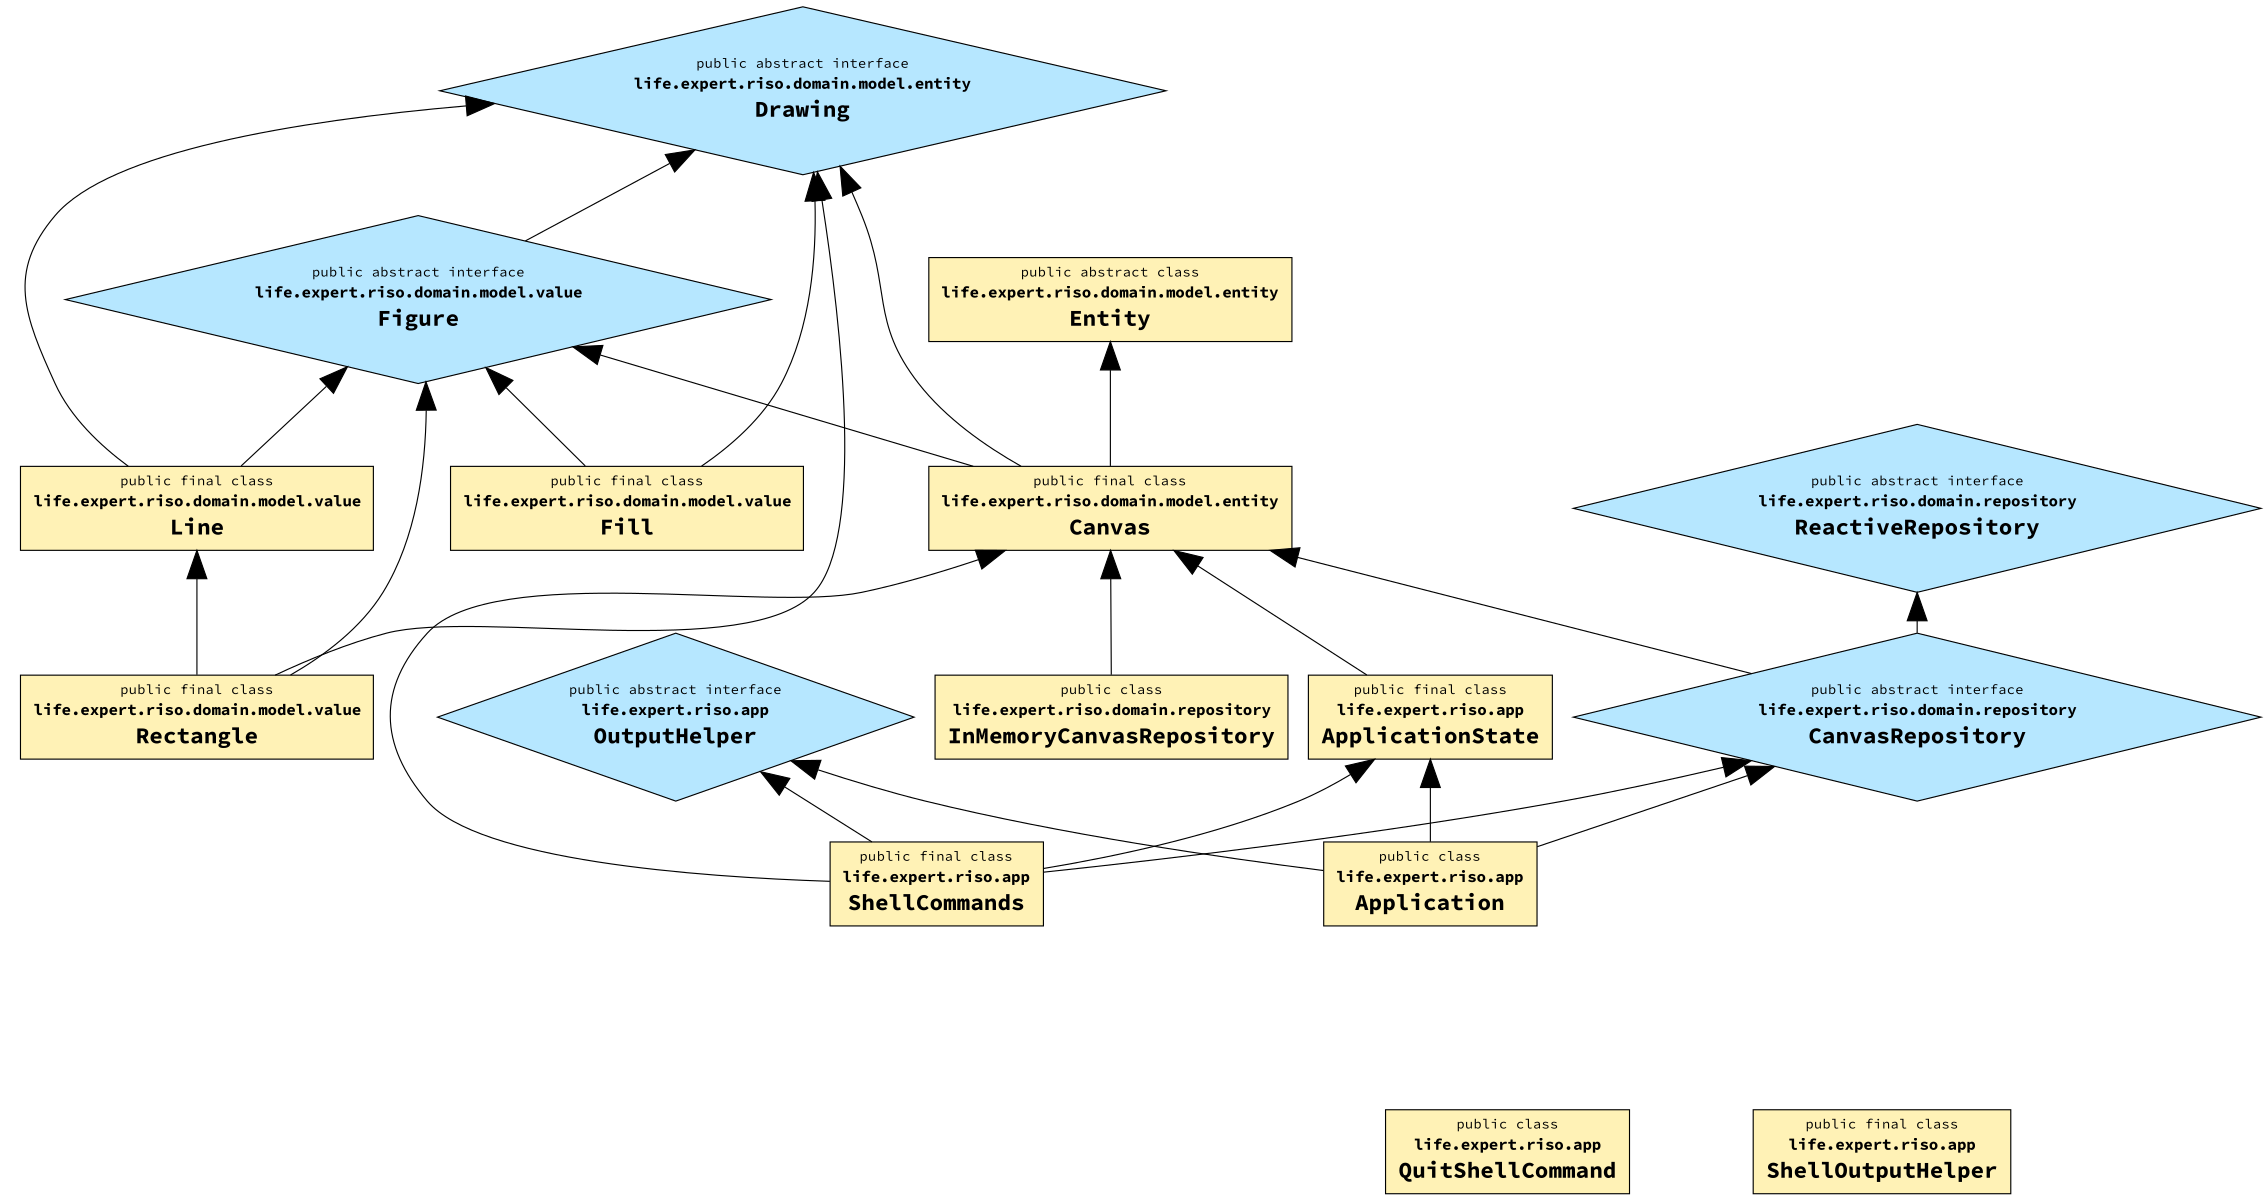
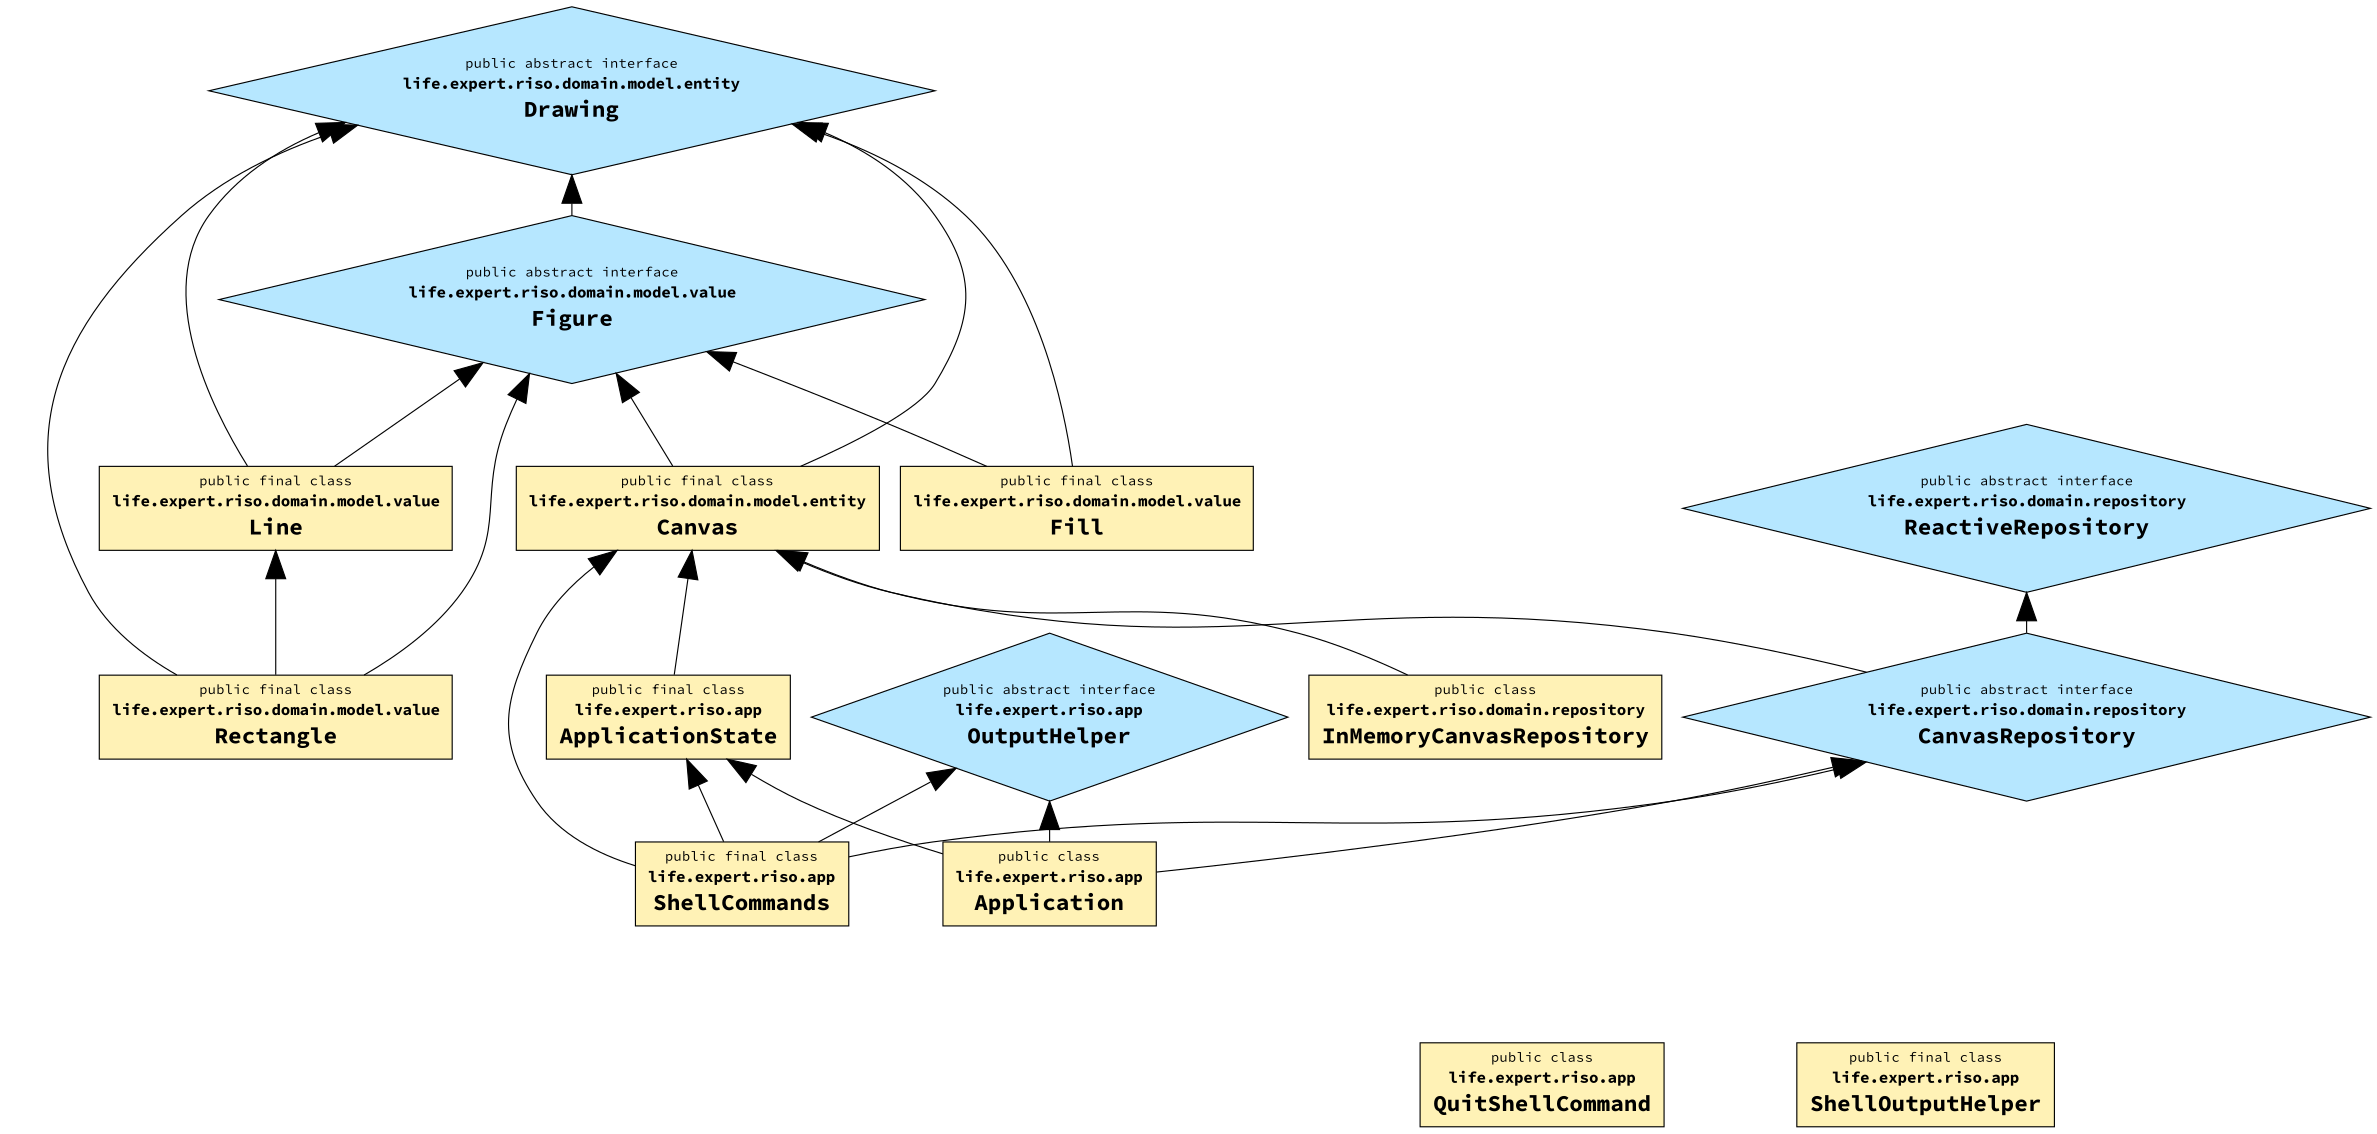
(1110, 300) -> none
